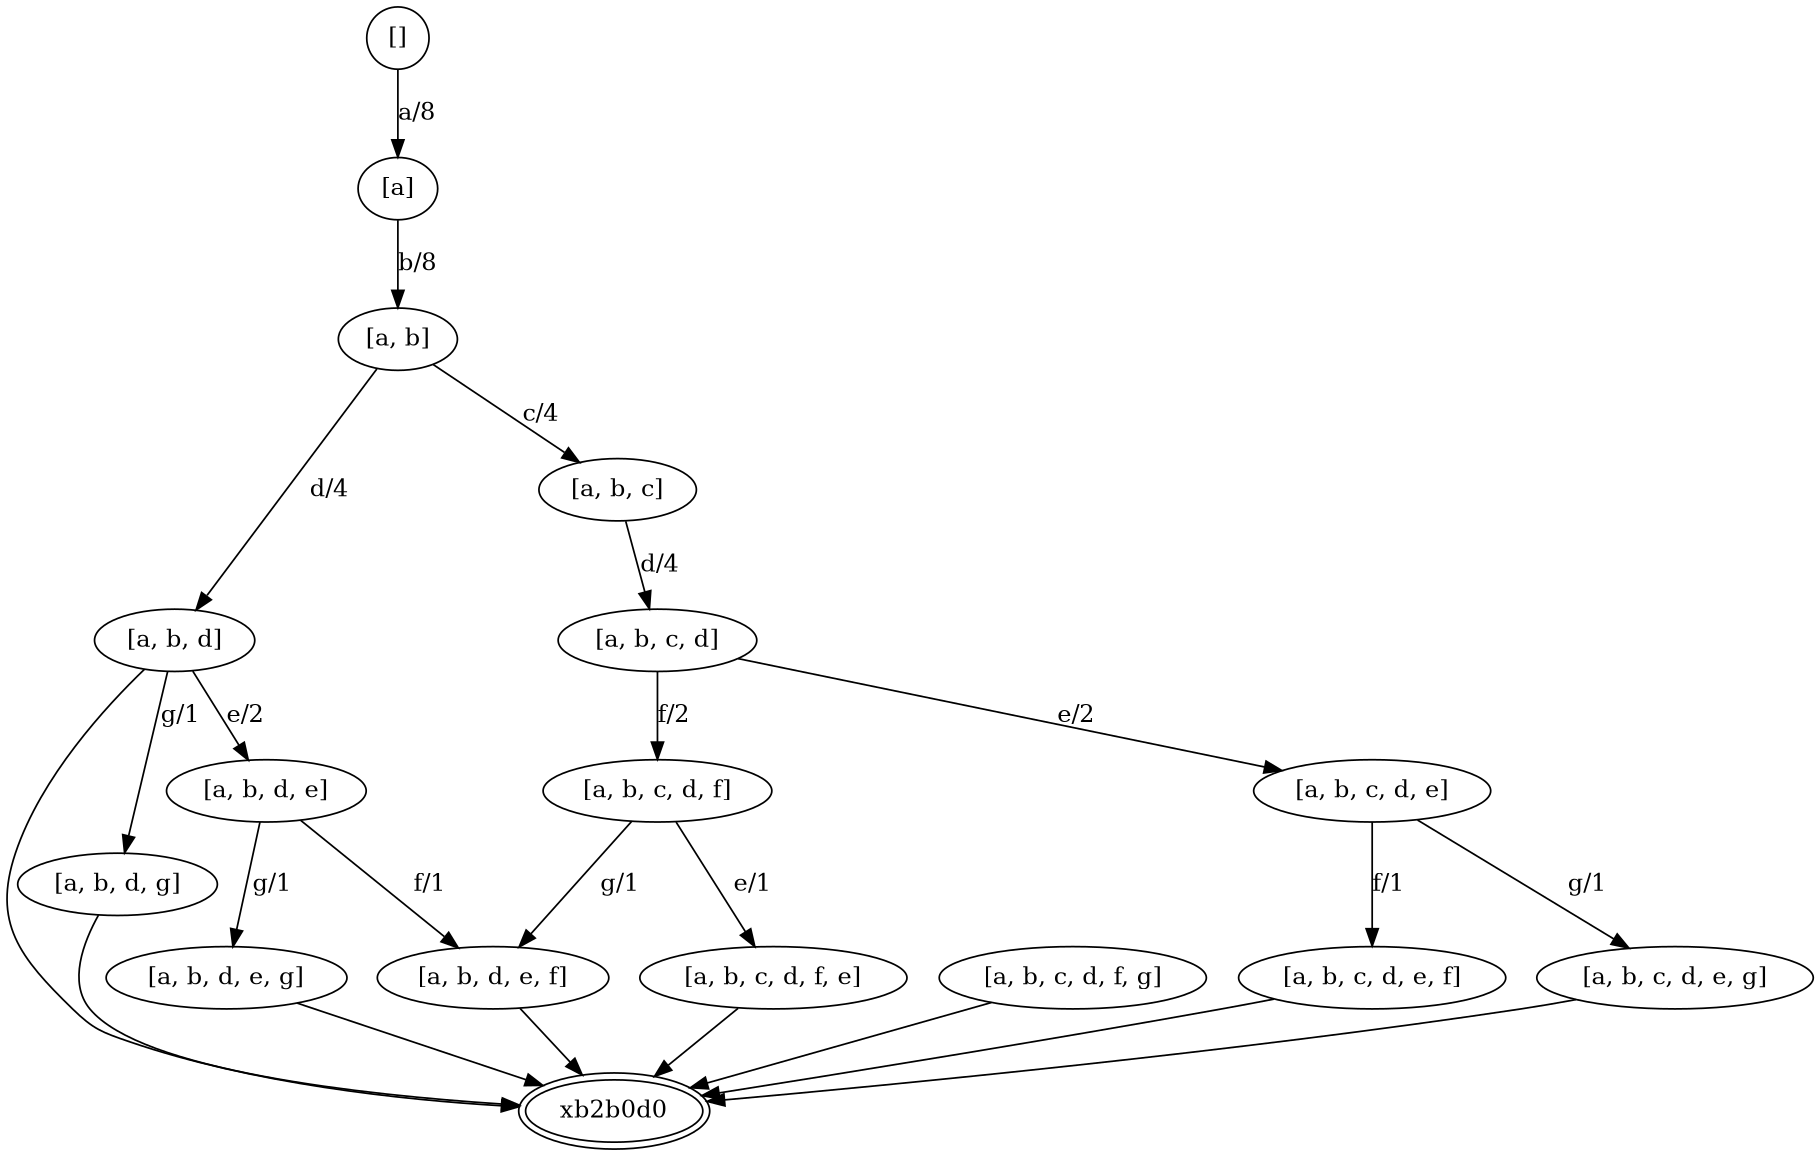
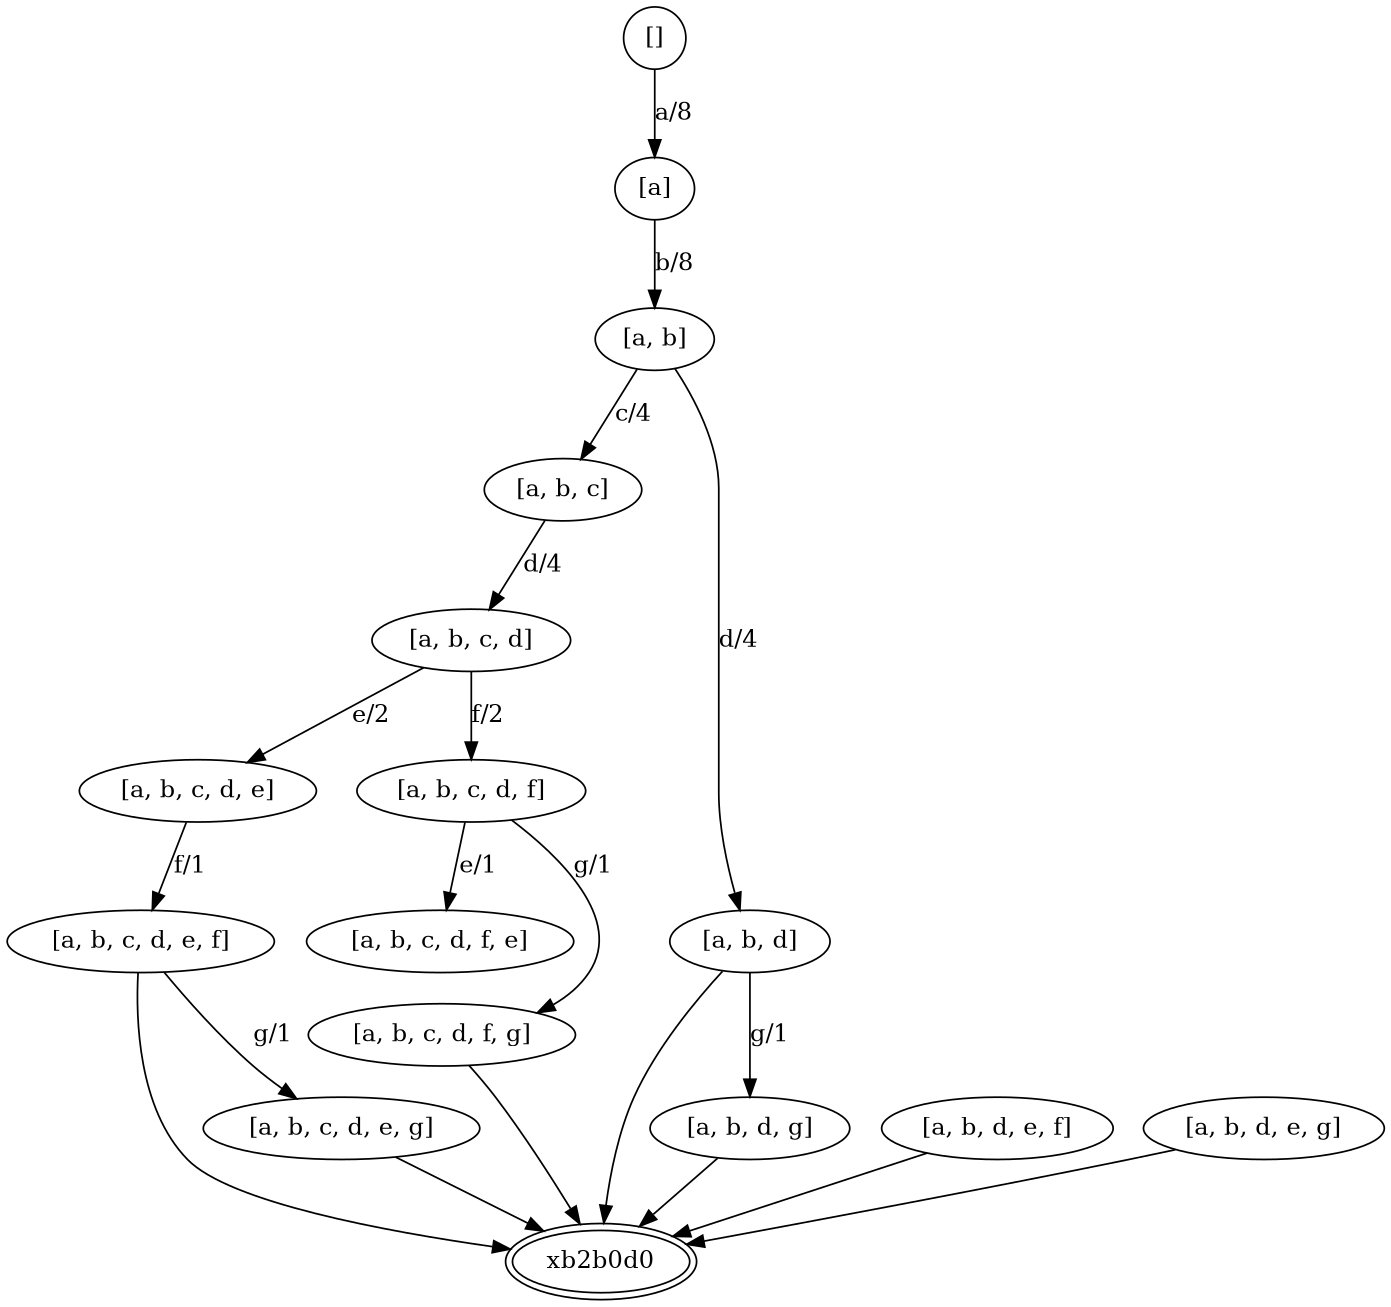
(266, 791) -> none
(581, 878) -> (591, 906)
(1516, 880) -> (220, 1034)
(703, 1037) -> none
